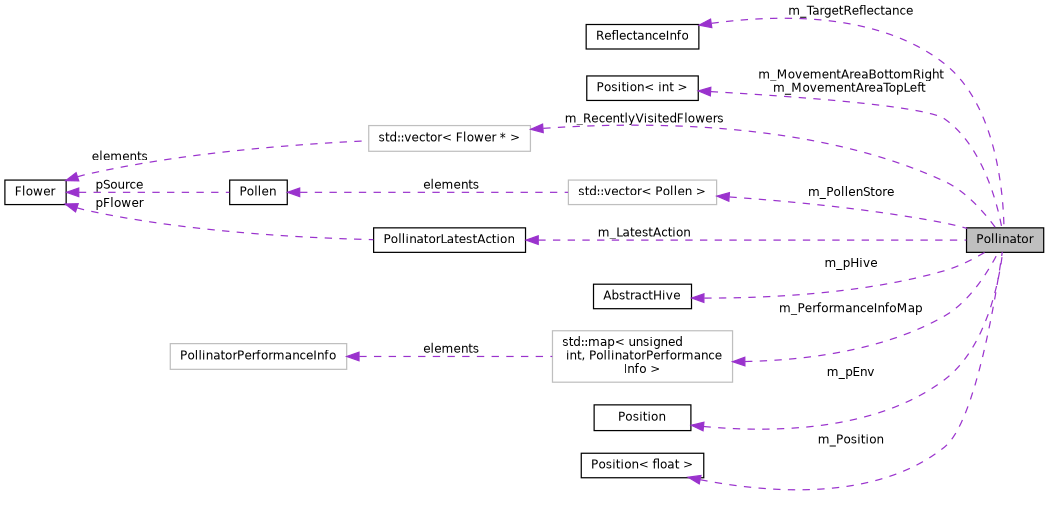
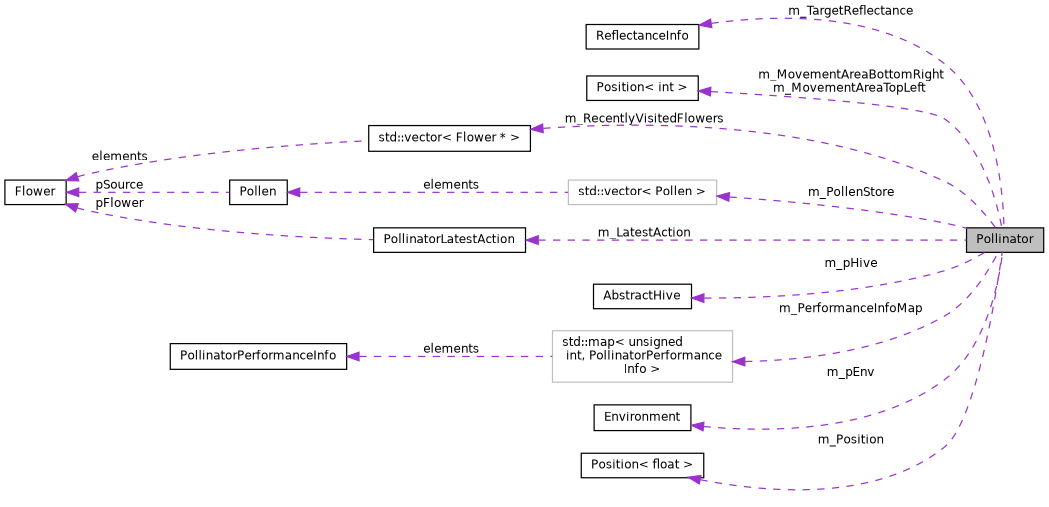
(450, 138) -> (450, 138)
(258, 356) -> (258, 356)
(643, 418) -> (643, 418)
